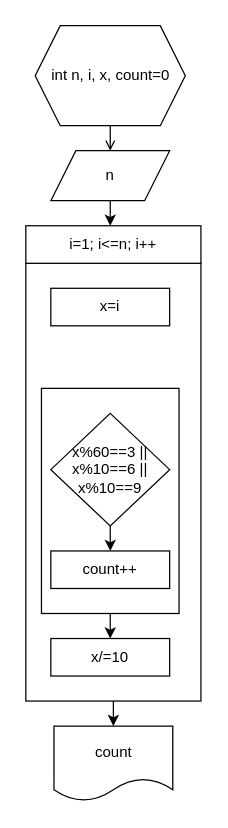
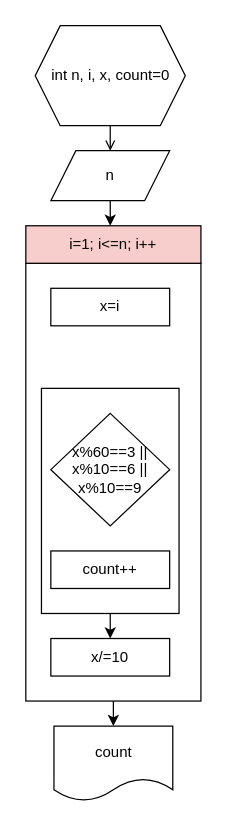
(113, 244) -> (113, 244)
(110, 534) -> none
